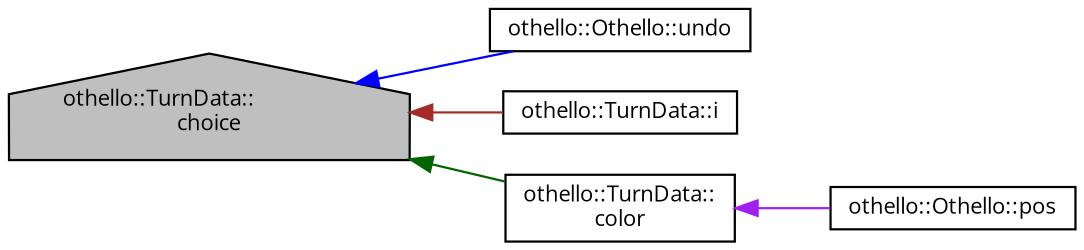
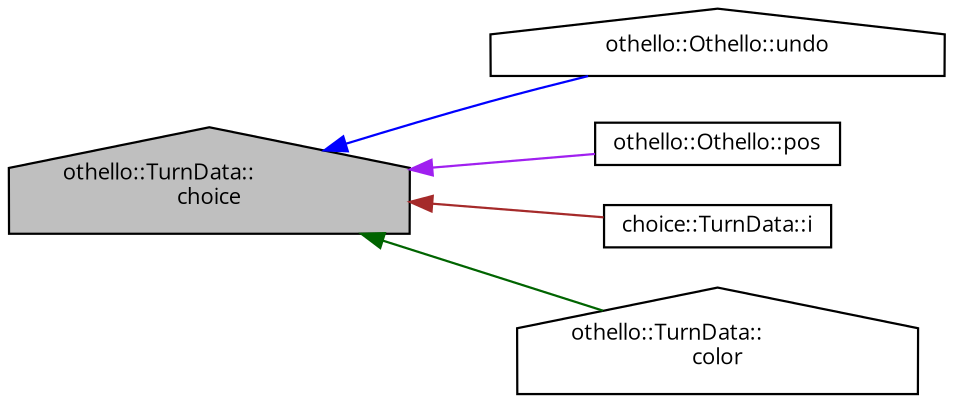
(620, 30) -> (718, 46)
(620, 112) -> (718, 226)
(620, 208) -> (718, 346)
(794, 208) -> (514, 161)
